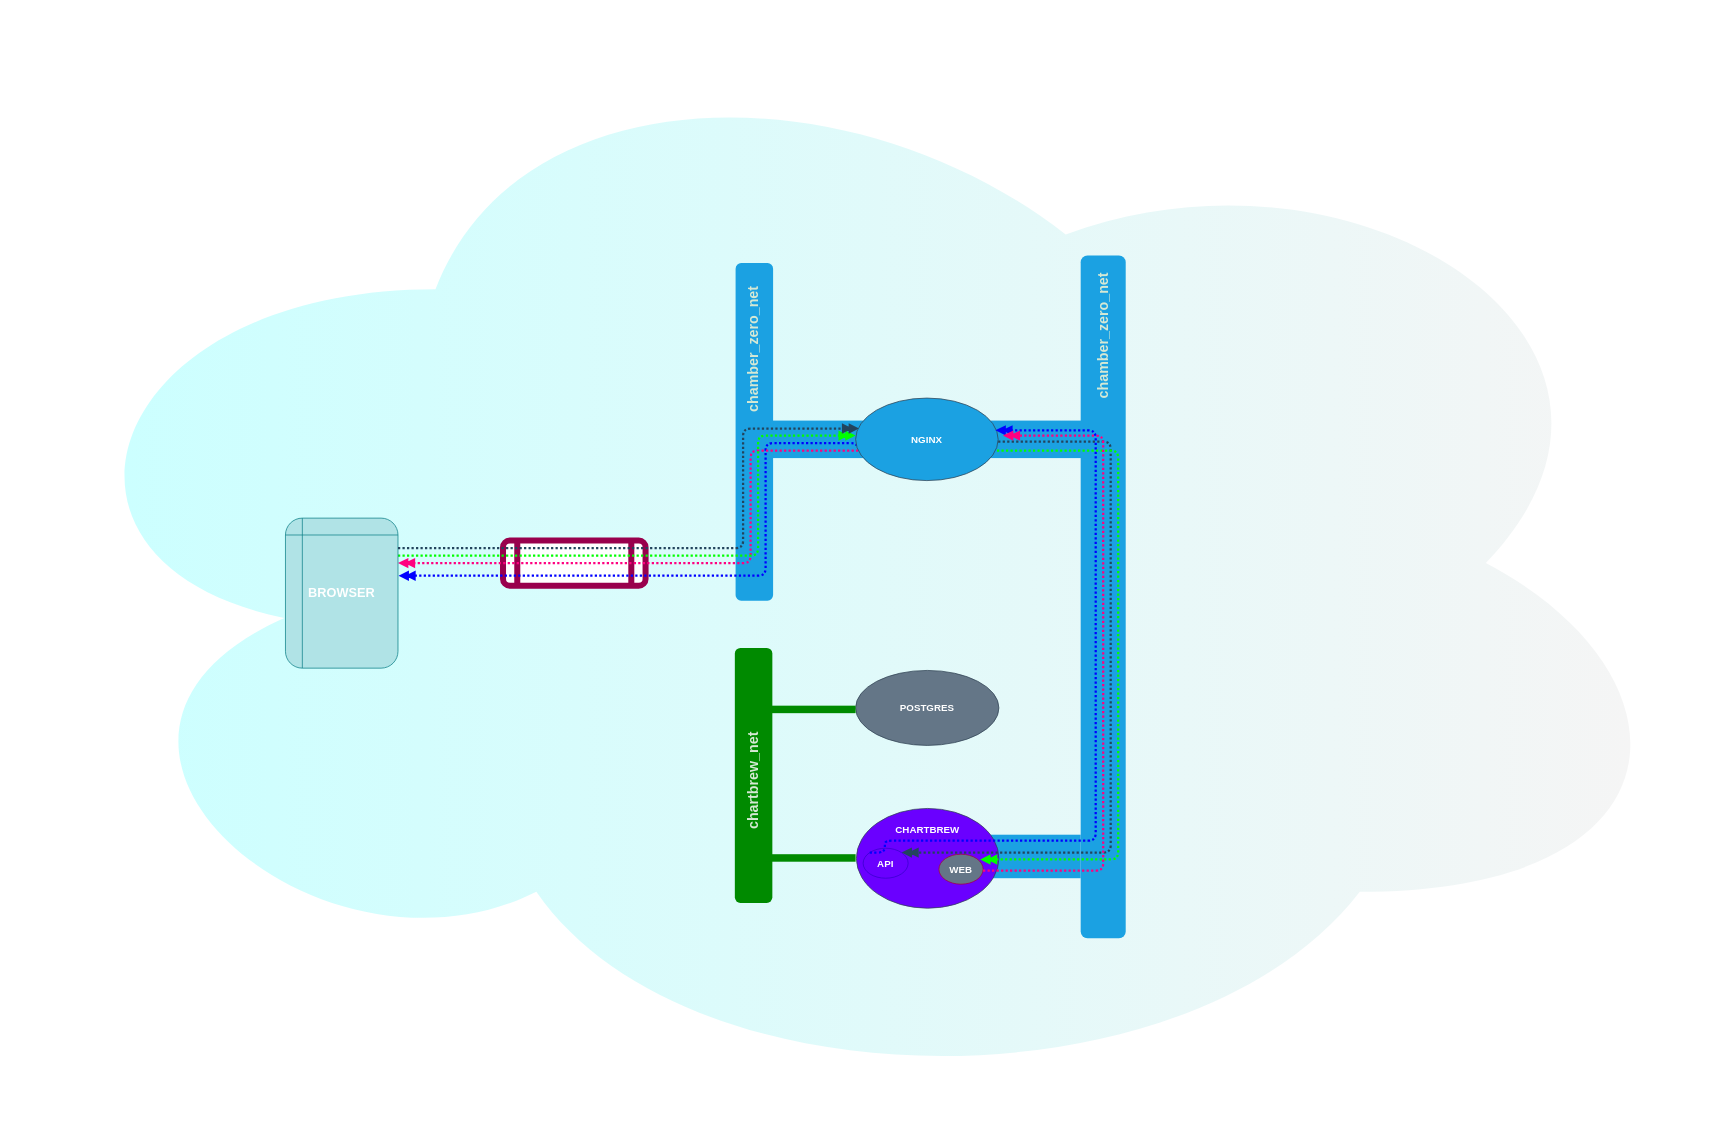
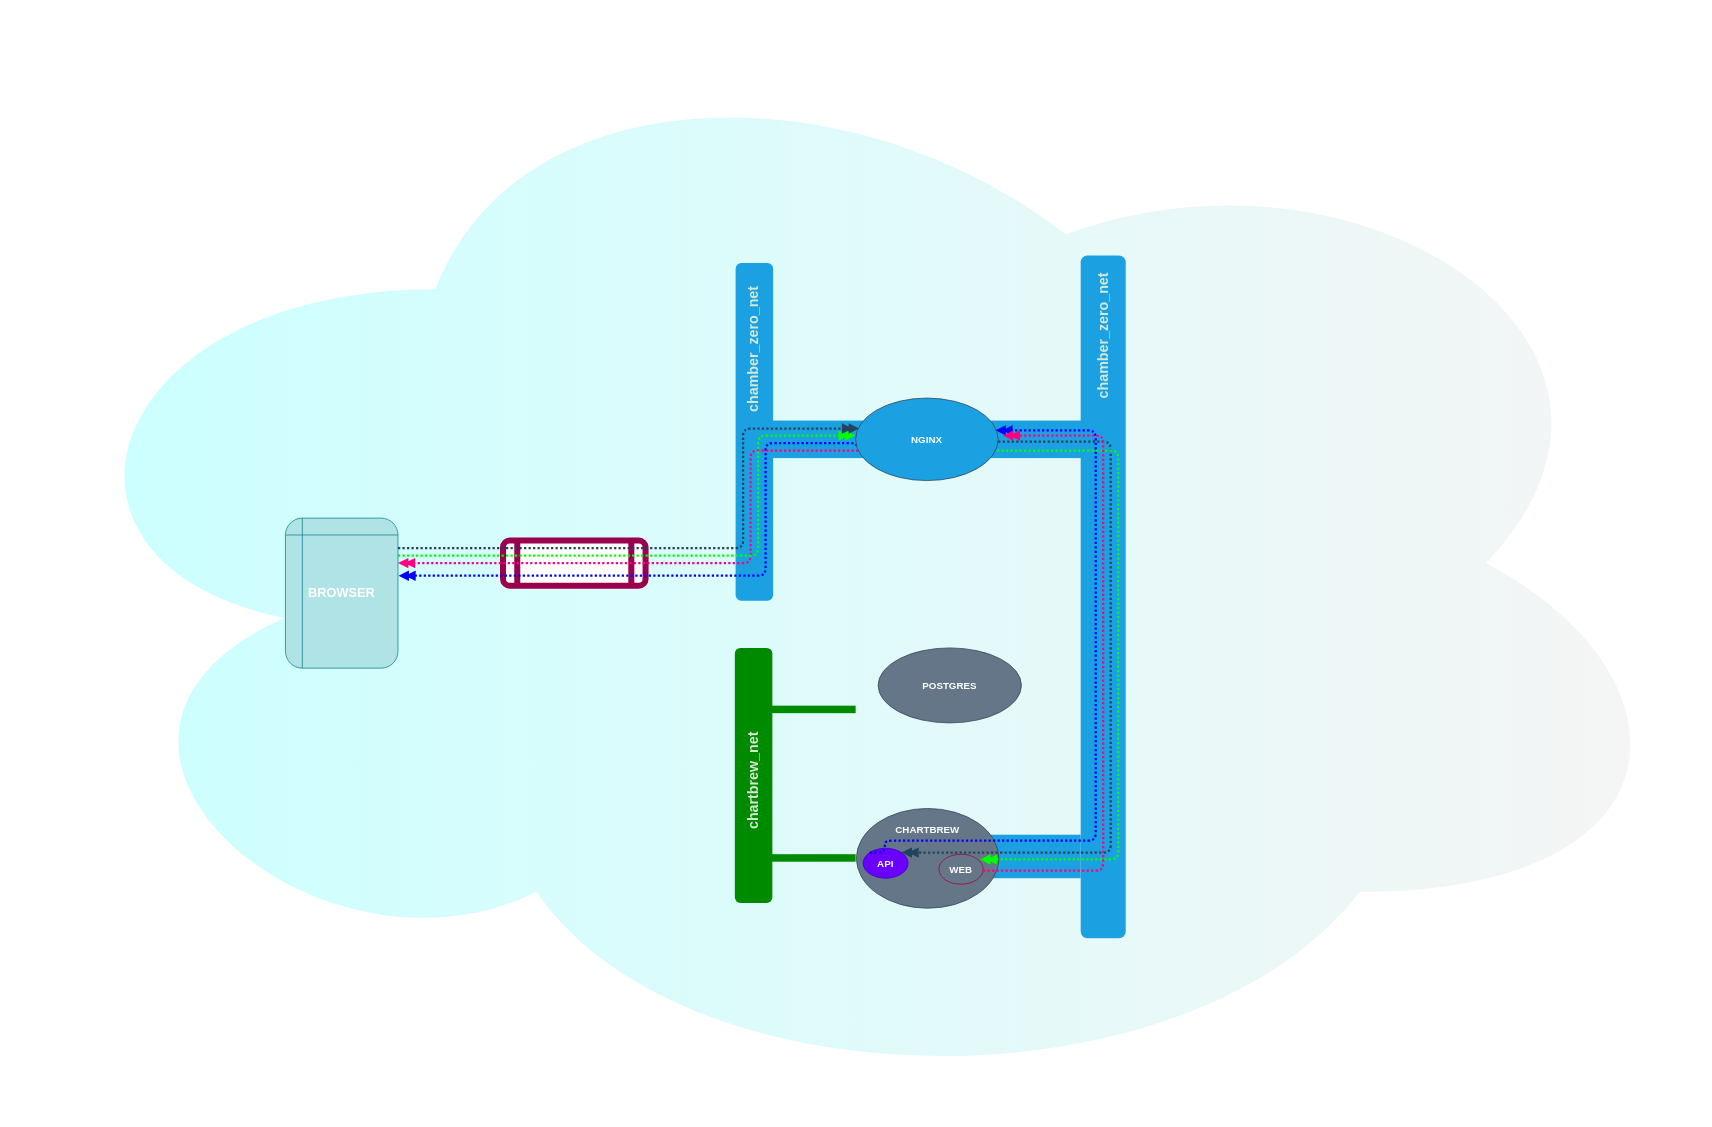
(927, 708) -> (950, 685)
(927, 858) -> (927, 858)
